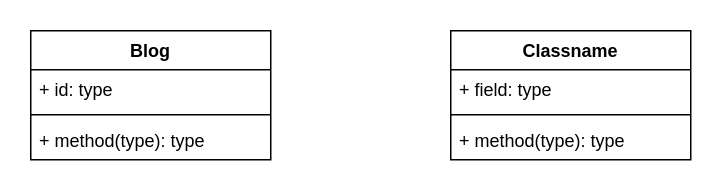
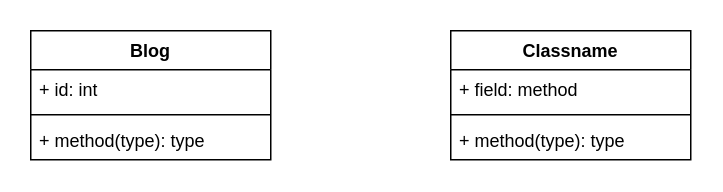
(81, 91) -> (73, 91)
(514, 91) -> (524, 91)
